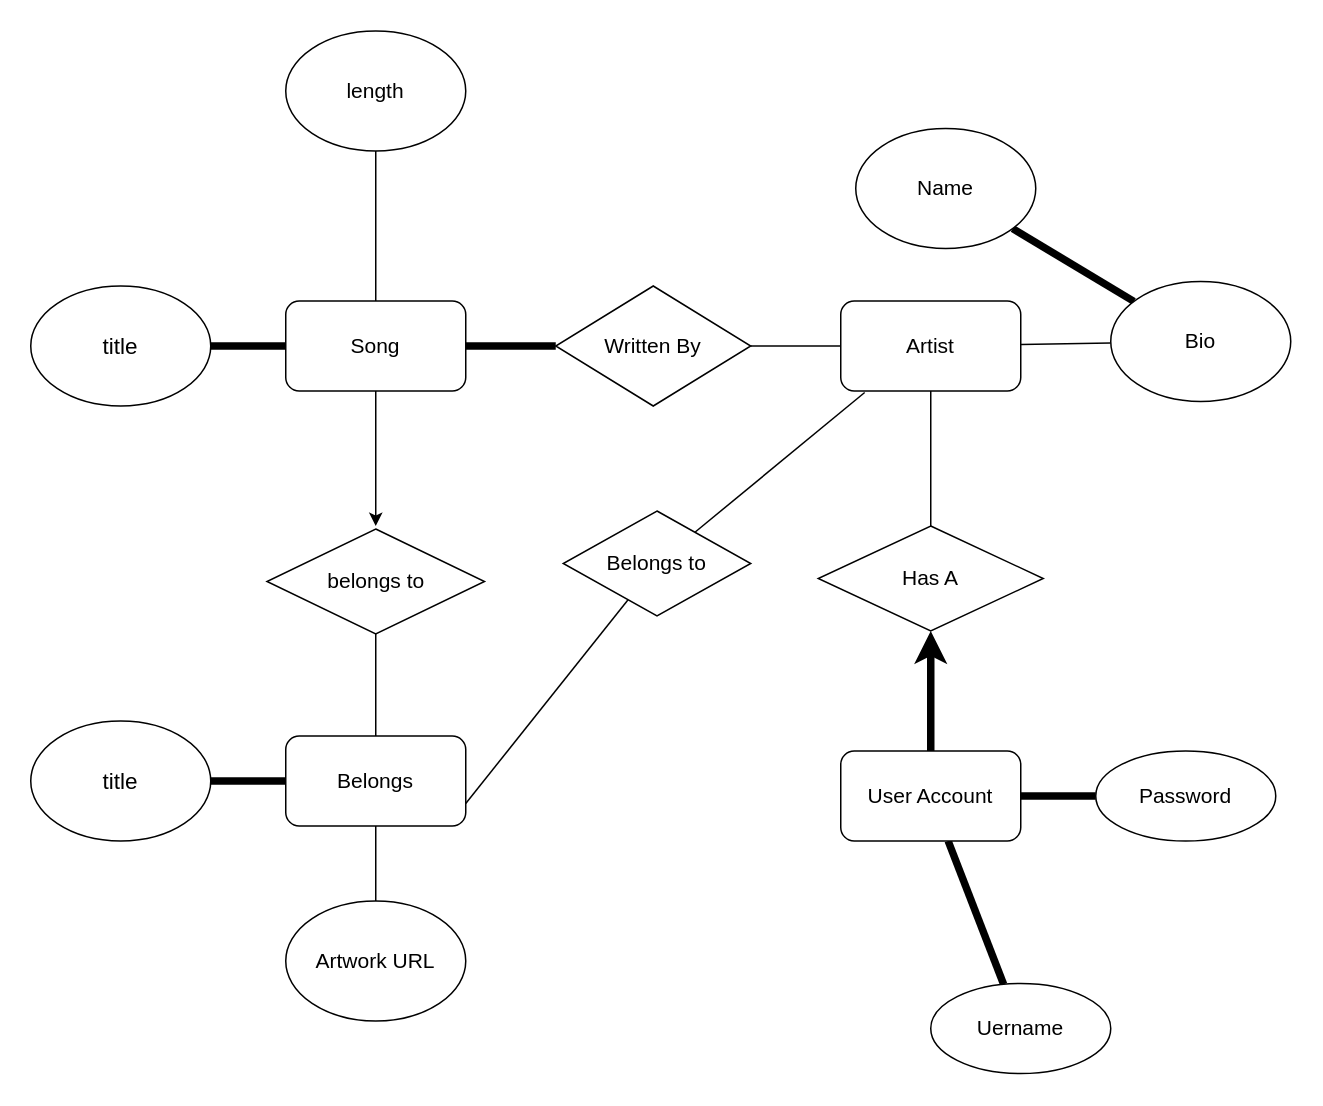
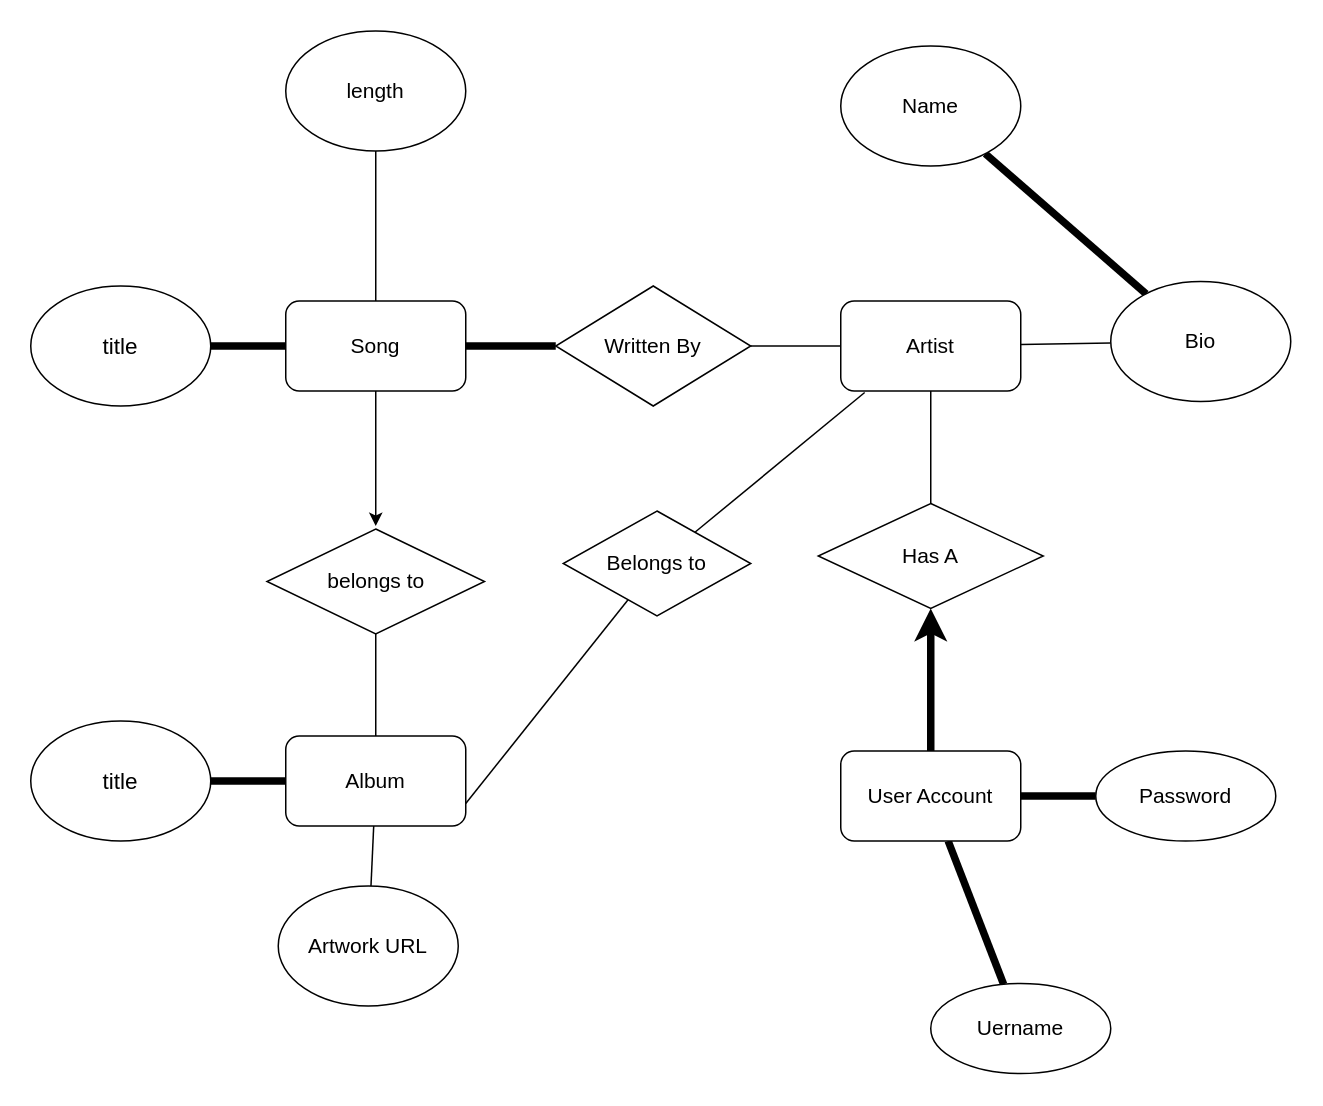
(946, 188) -> (931, 106)
(931, 578) -> (931, 556)
(376, 781) -> (376, 781)
(376, 961) -> (368, 946)
